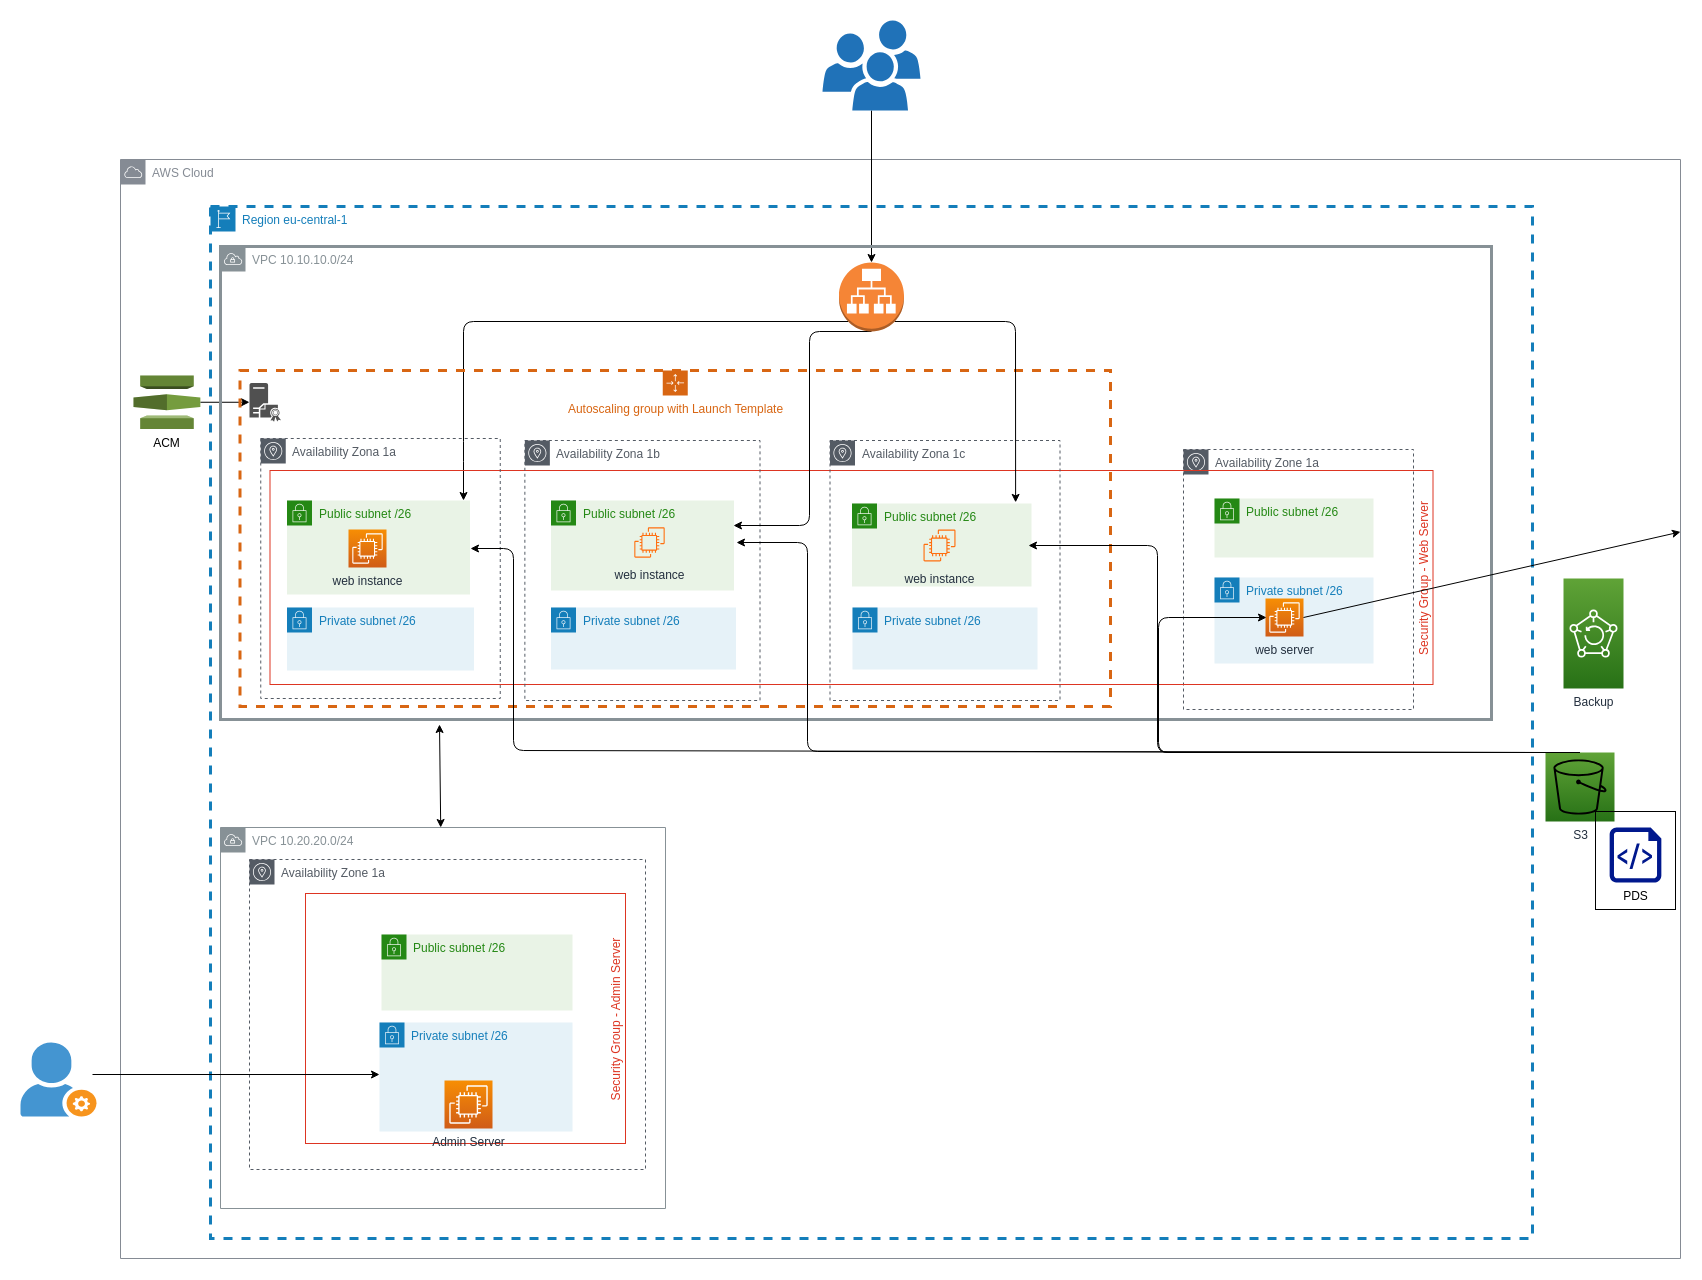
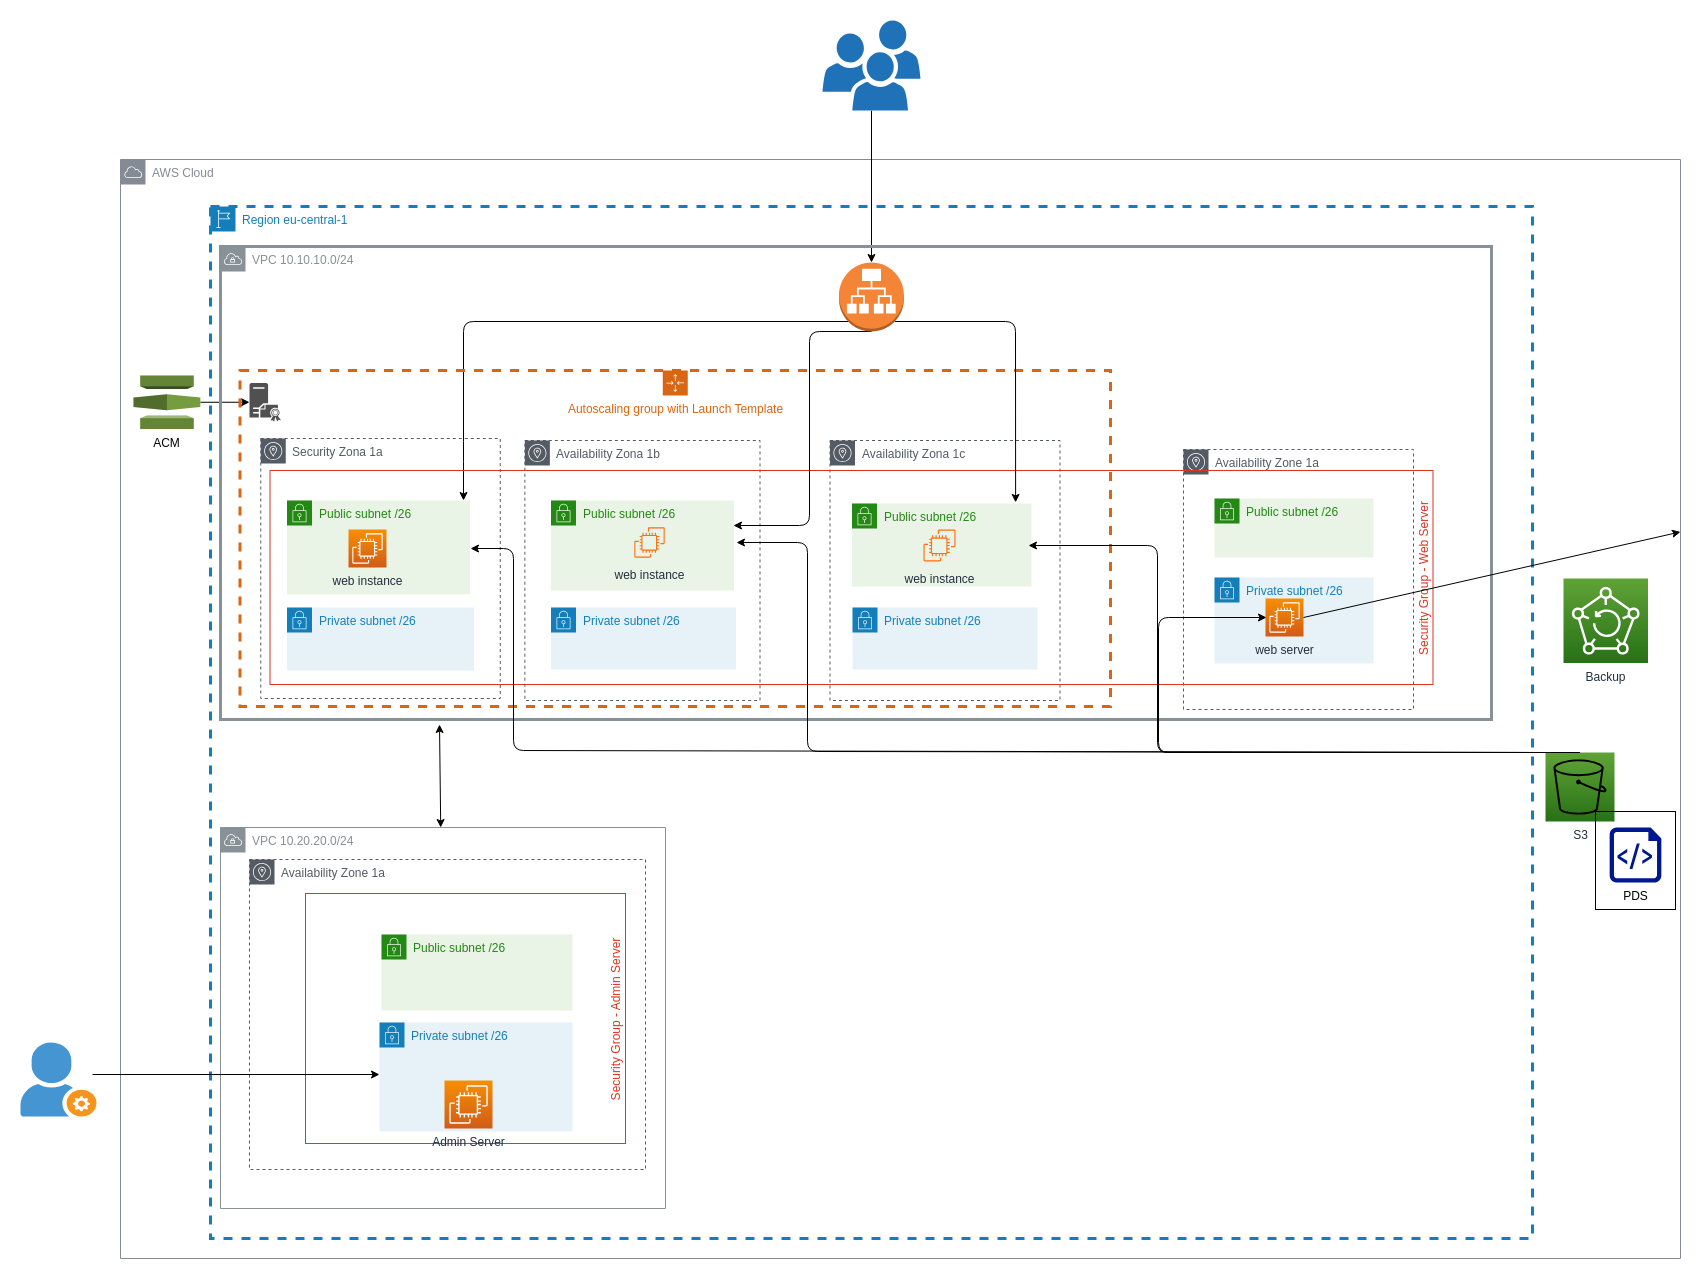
(349, 453) -> (342, 453)
(1594, 634) -> (1606, 621)
